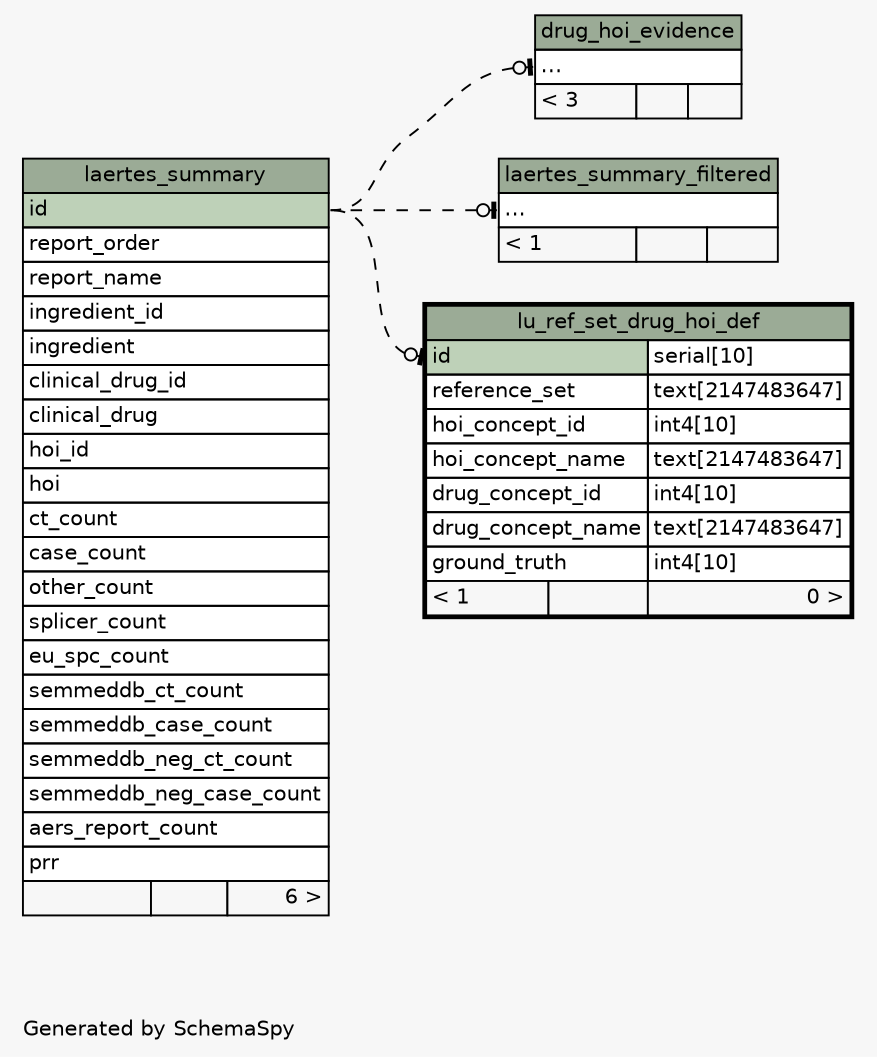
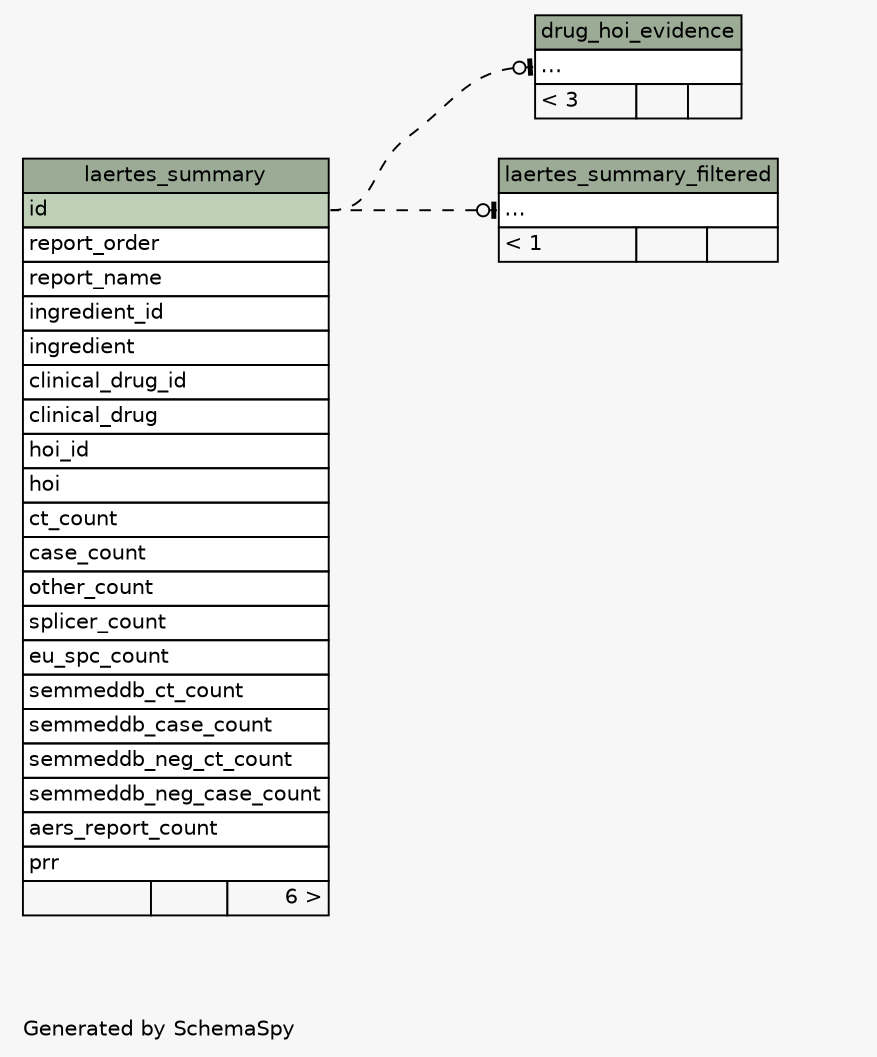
(638, 461) -> none
